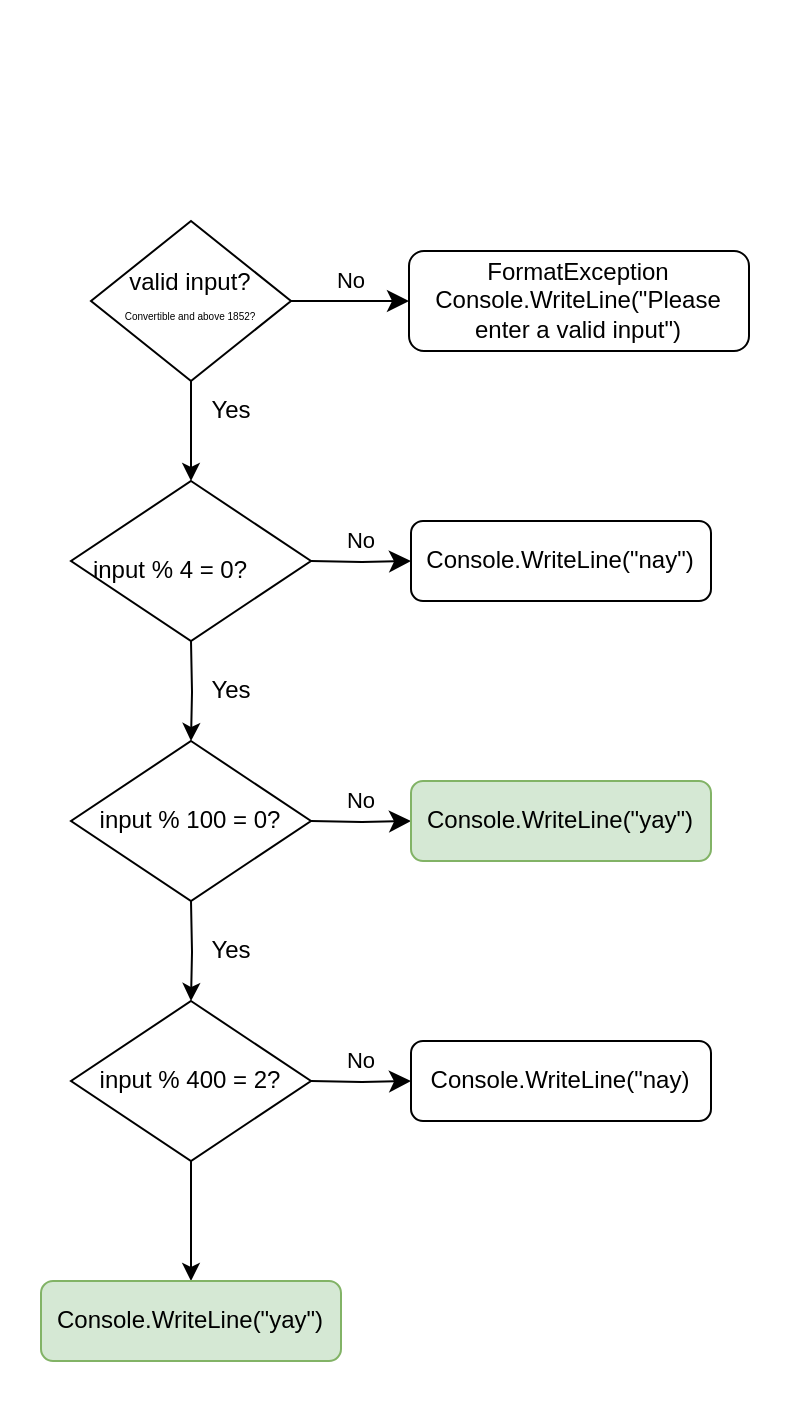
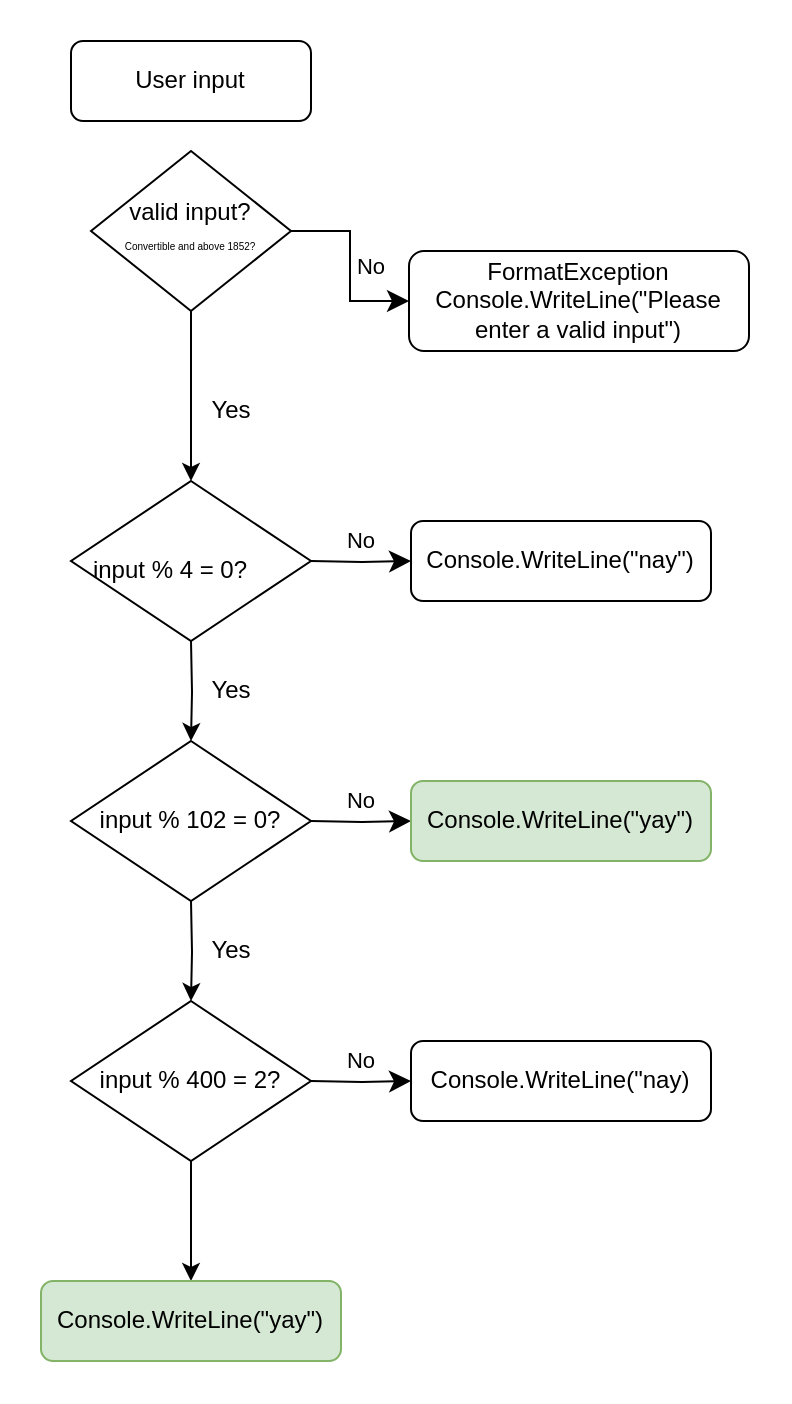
none -> (191, 81)
(191, 301) -> (191, 231)
(191, 821) -> (191, 821)
